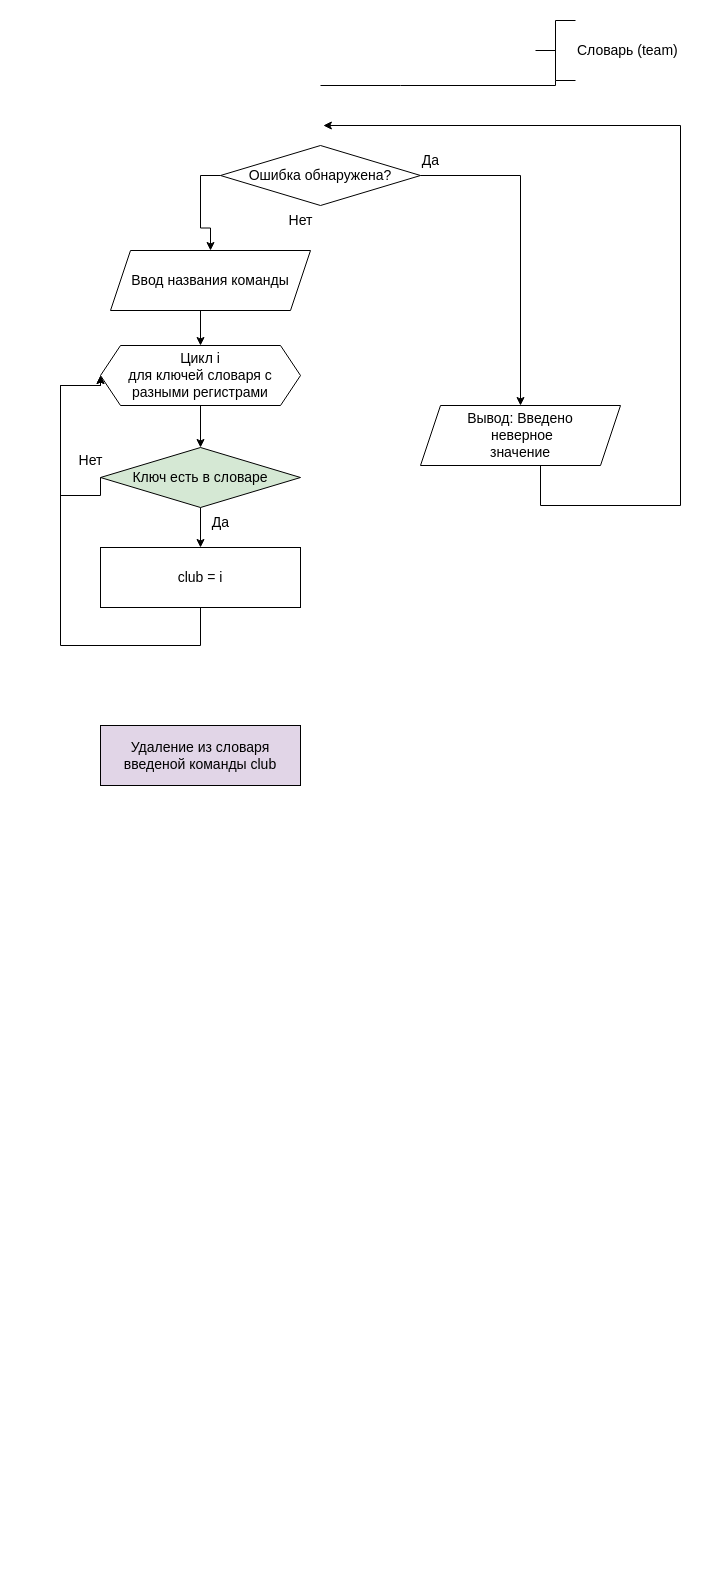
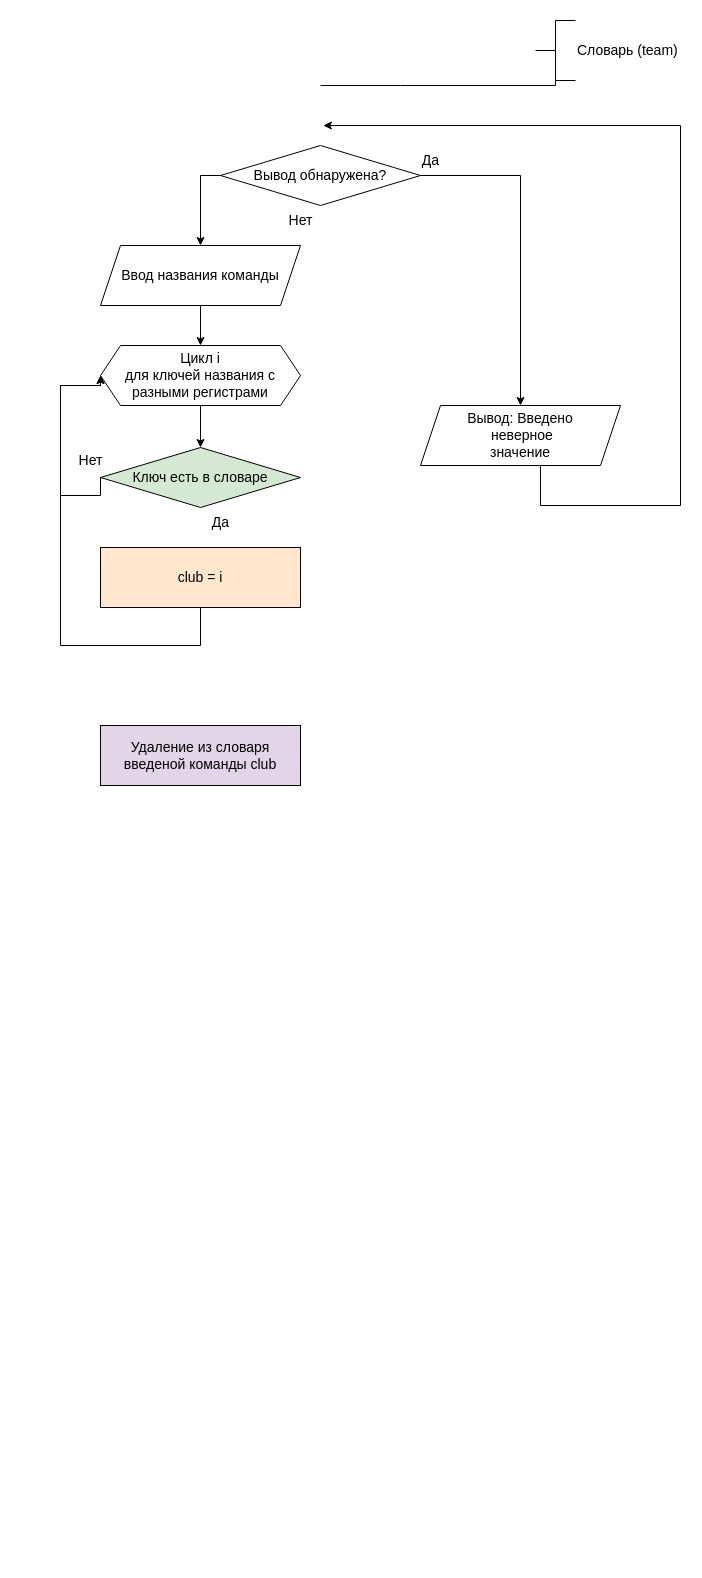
(321, 176) -> (321, 176)
(211, 281) -> (201, 276)
(201, 376) -> (201, 376)
(201, 524) -> none
(201, 578) -> (201, 578)
